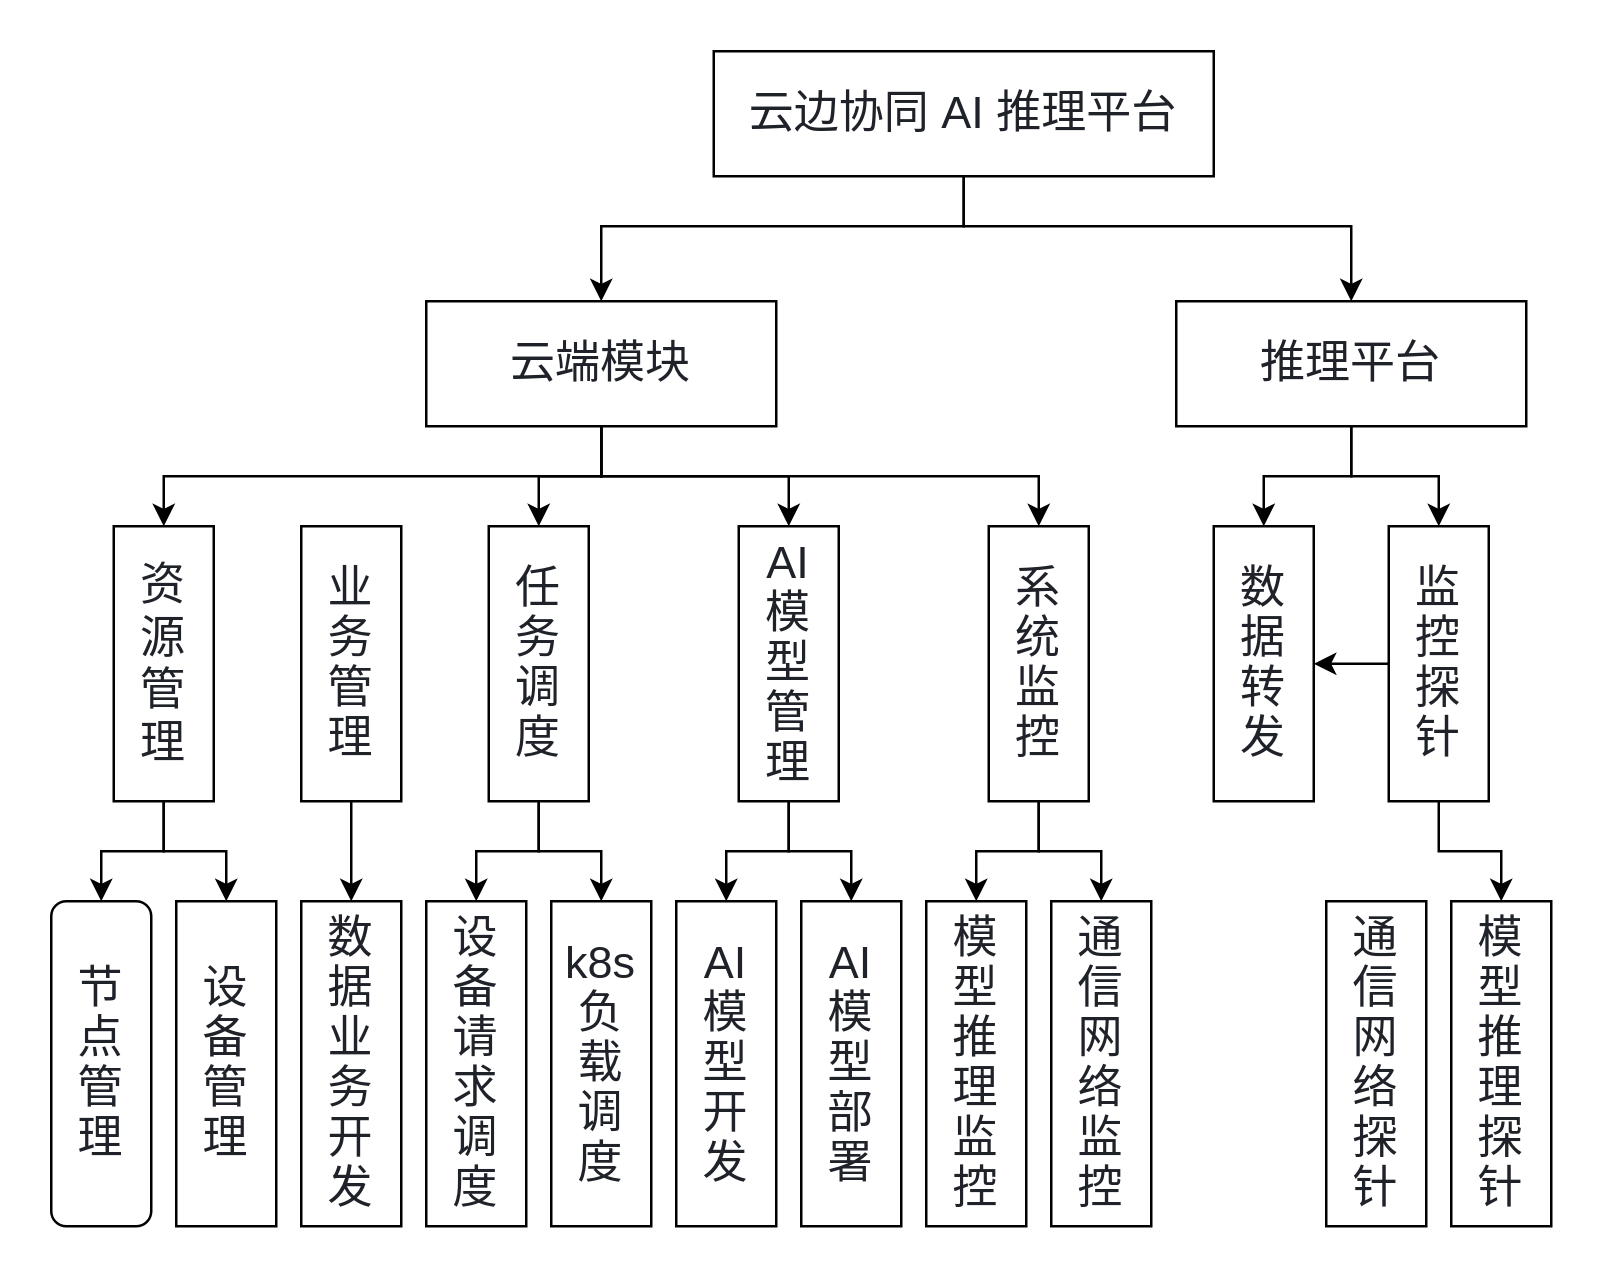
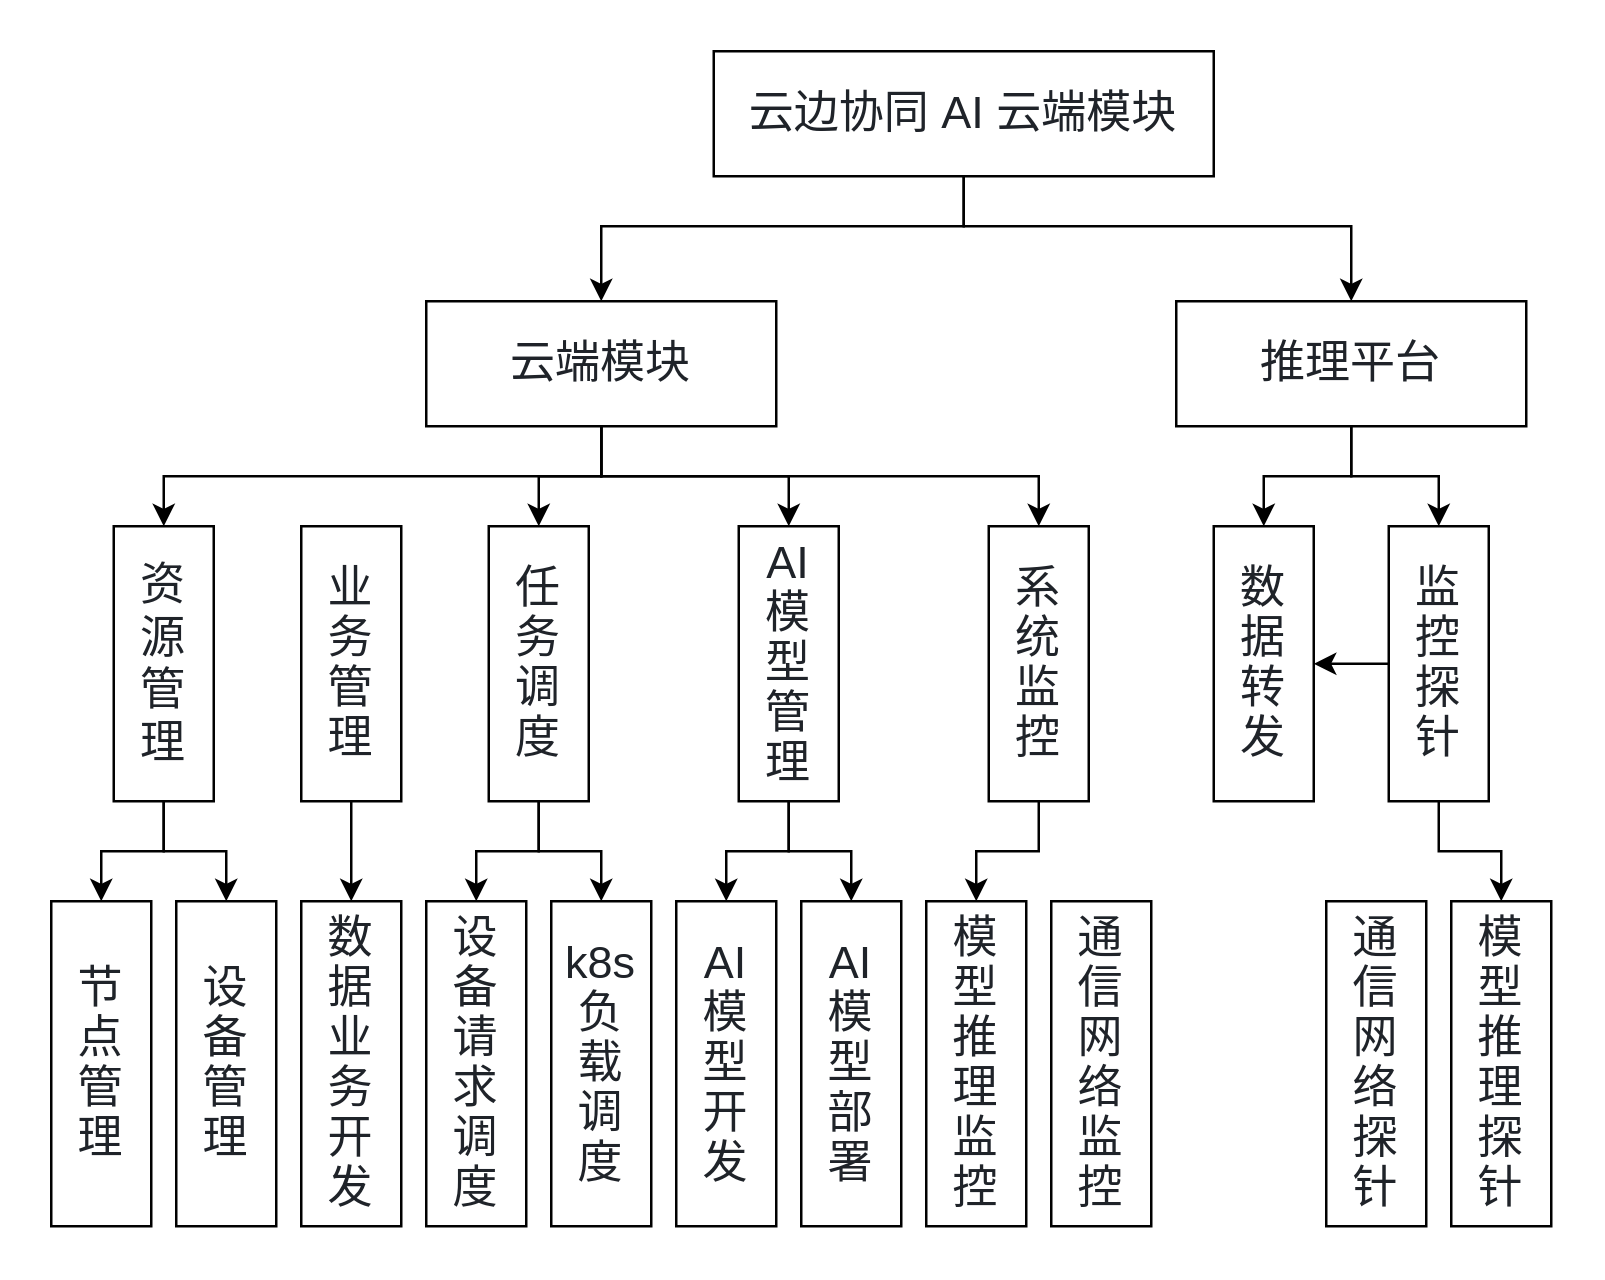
(964, 114) -> (964, 114)
(1089, 851) -> none
(101, 1064) -> (101, 1064)
